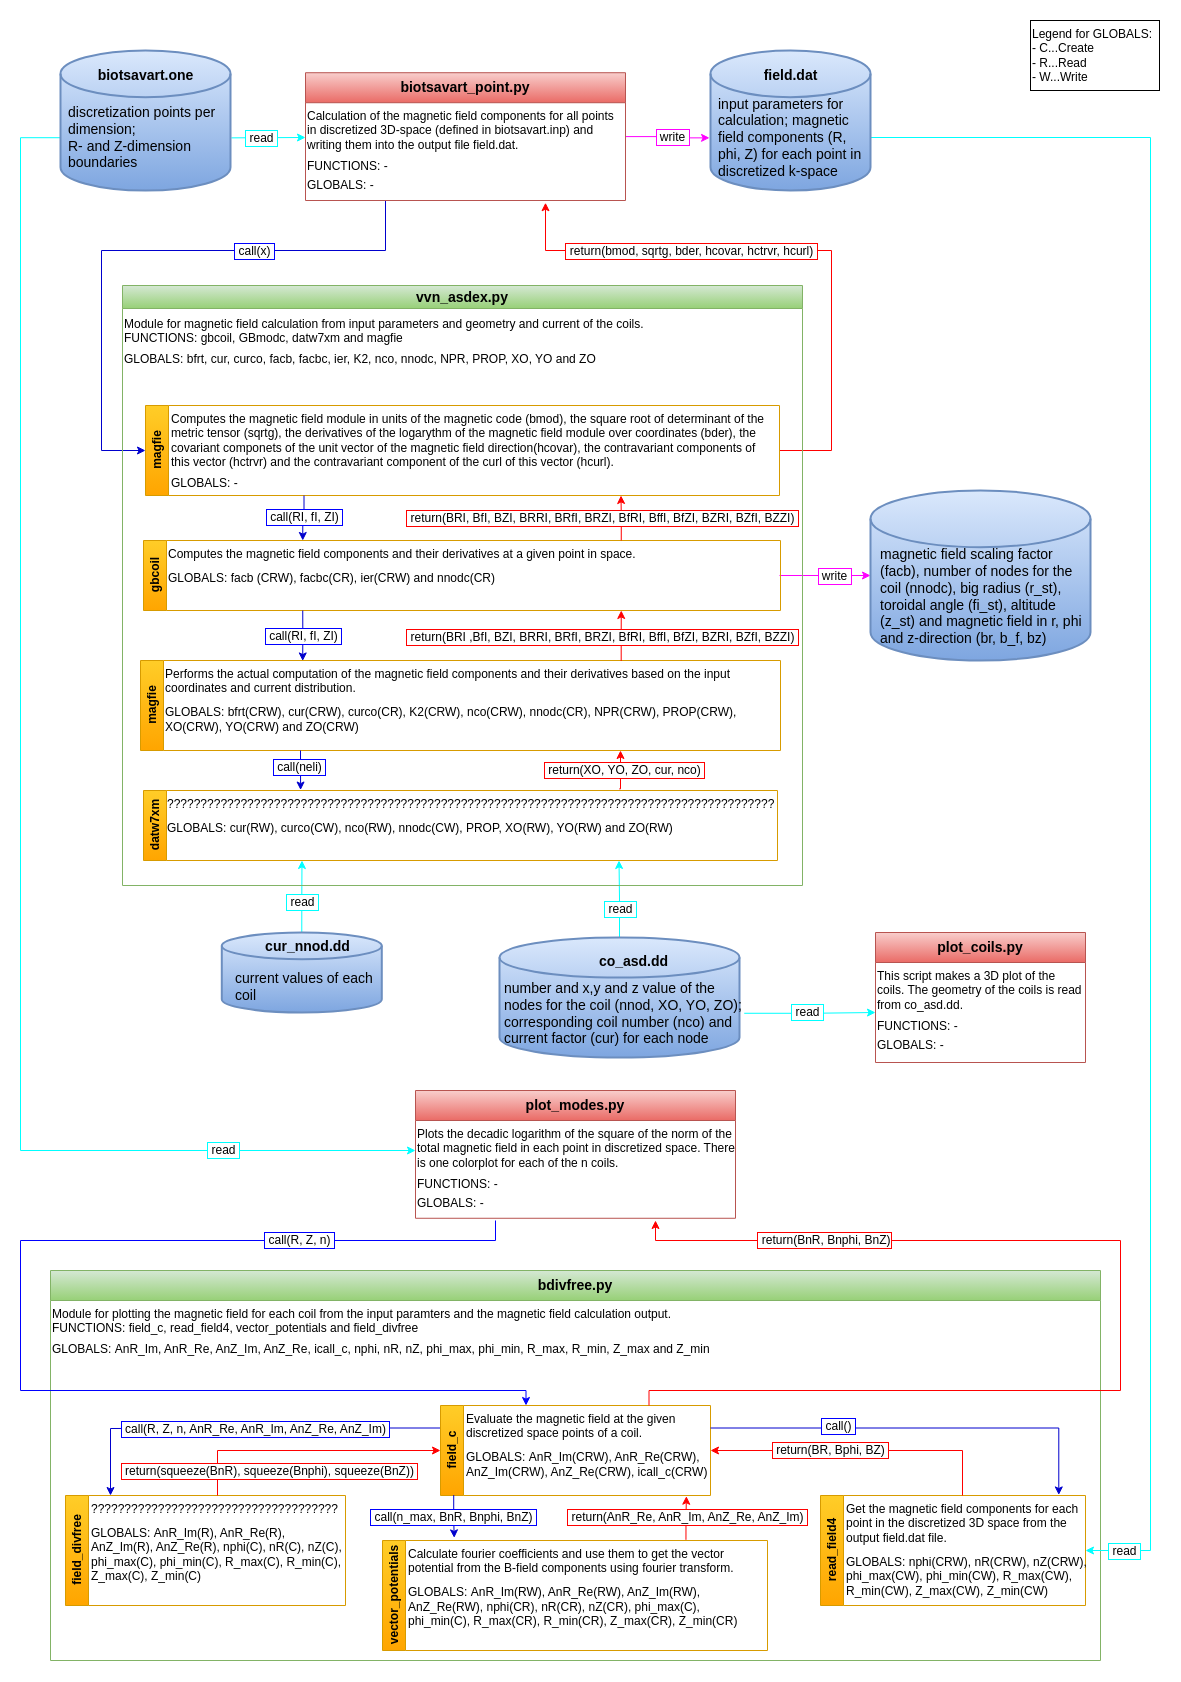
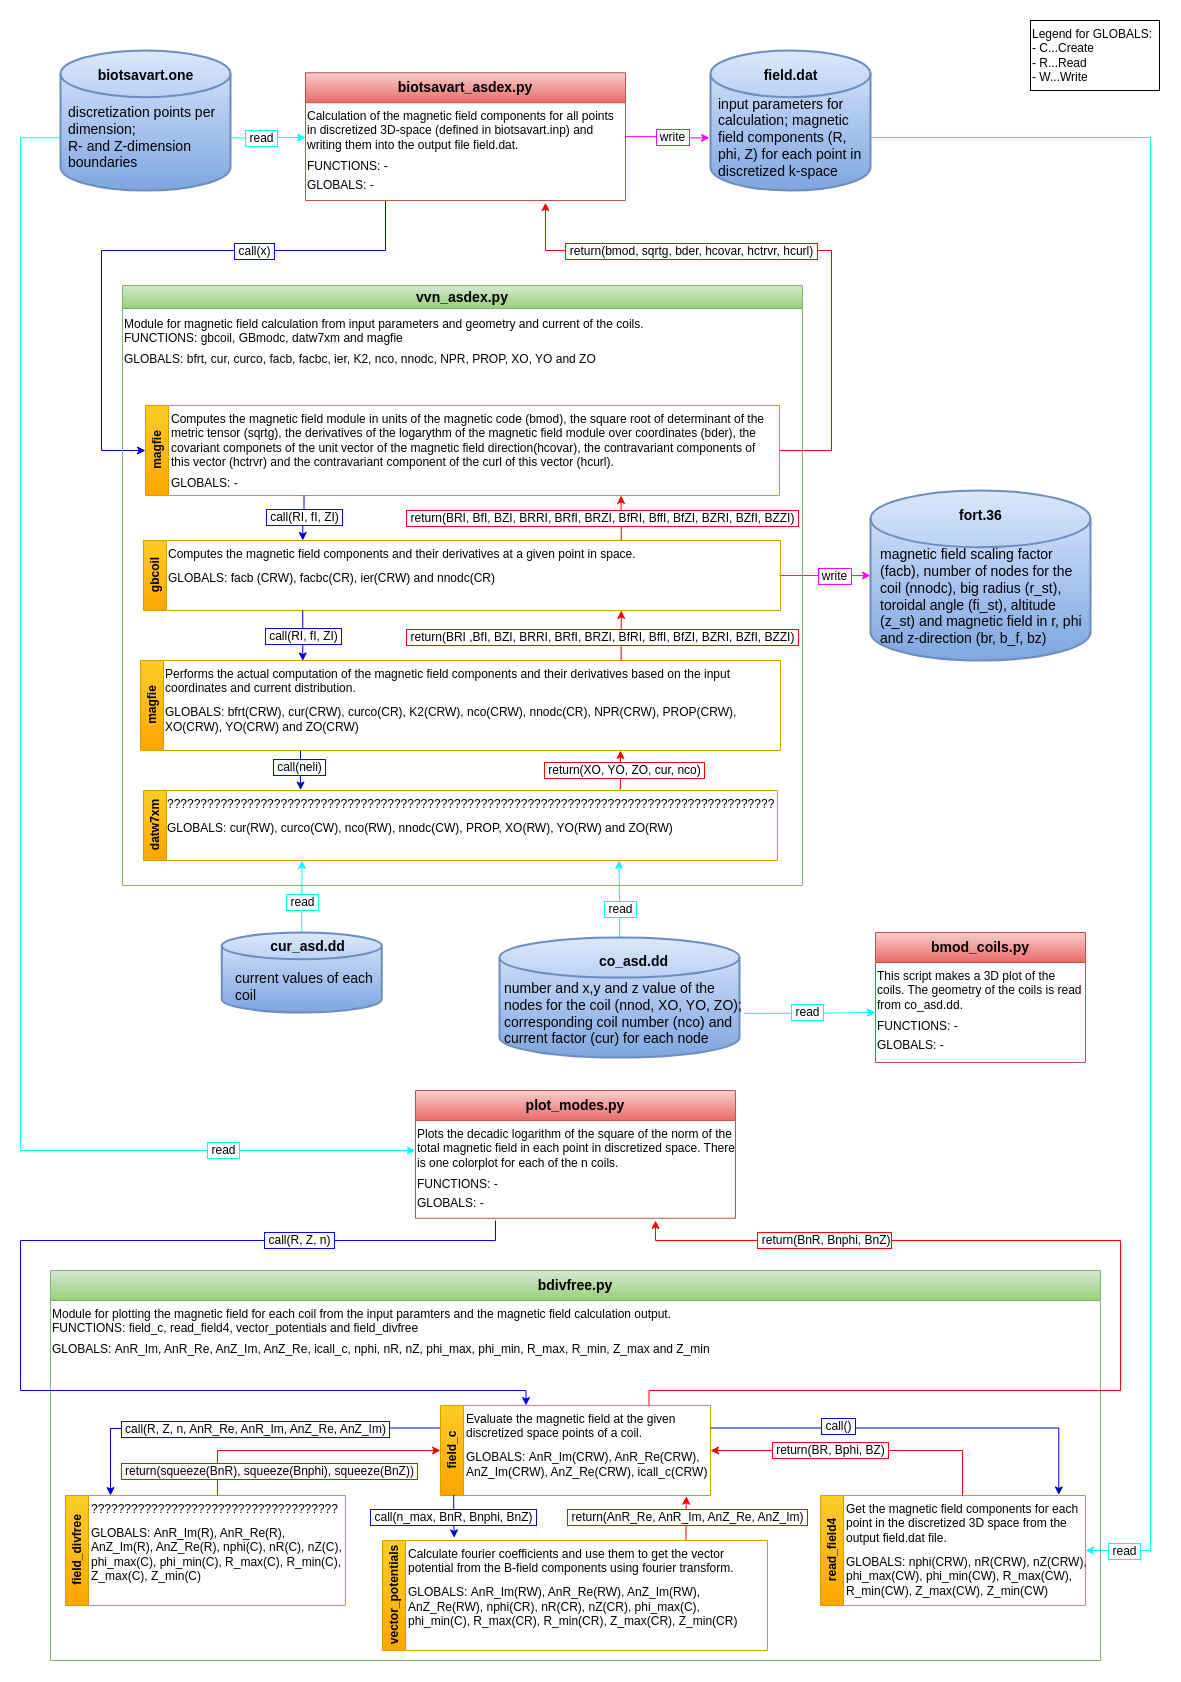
(466, 88) -> (466, 88)
none -> (981, 512)
(308, 944) -> (308, 944)
(981, 948) -> (981, 948)
